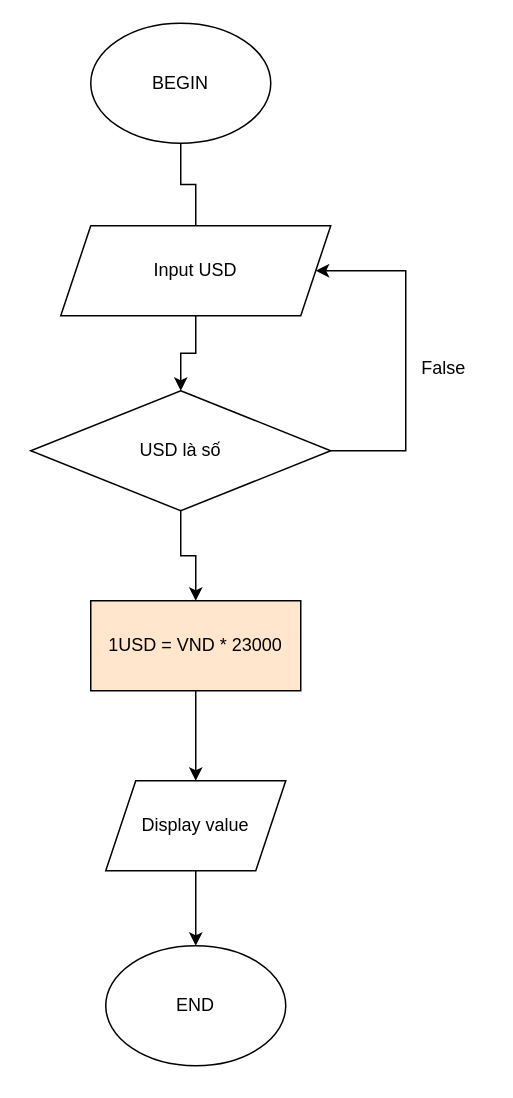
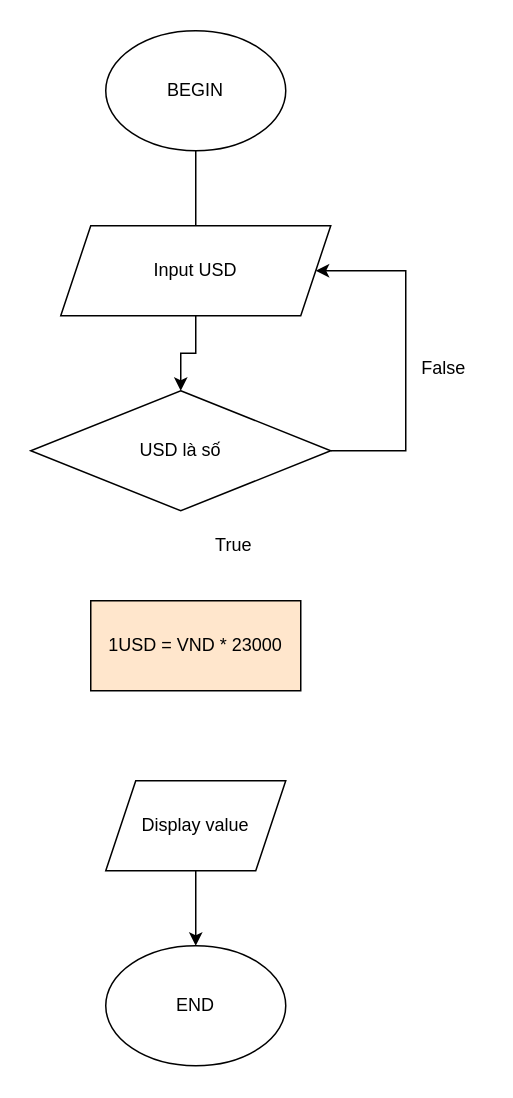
(181, 83) -> (196, 91)
none -> (233, 545)
(183, 556) -> none
(196, 731) -> none
